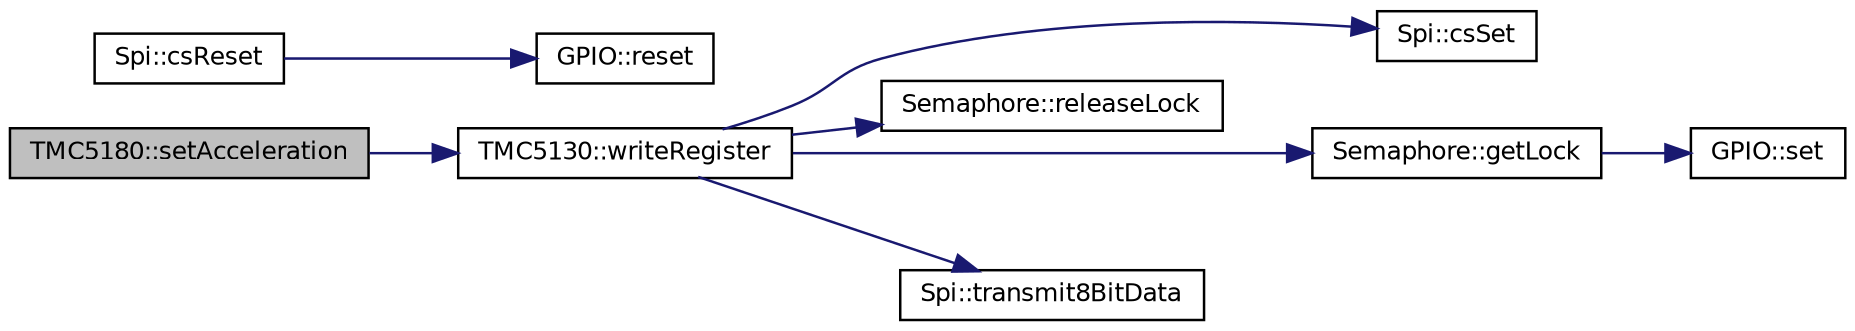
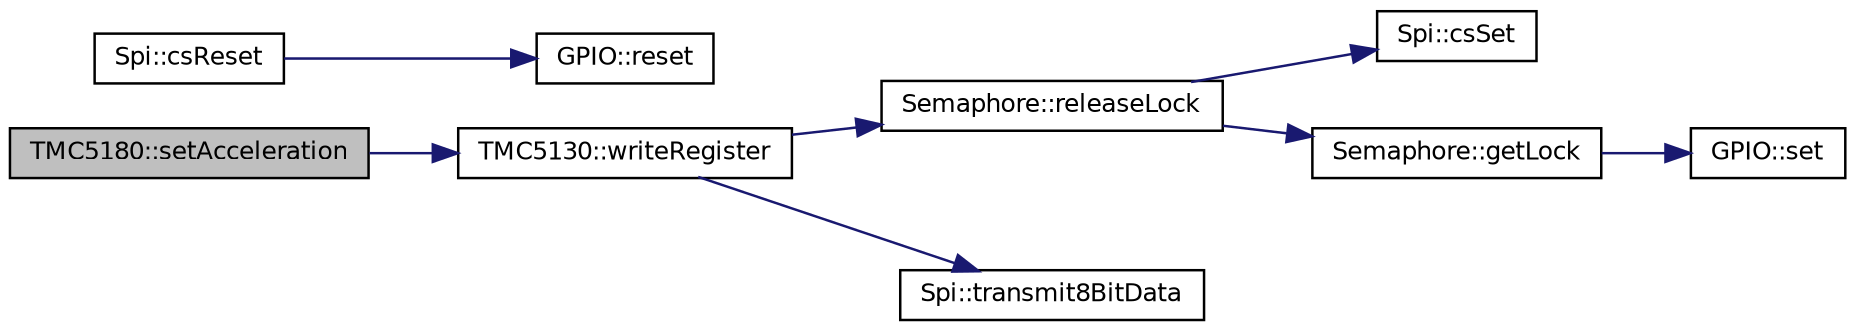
(1028, 32) -> (1272, 68)
(1040, 153) -> (1255, 130)
